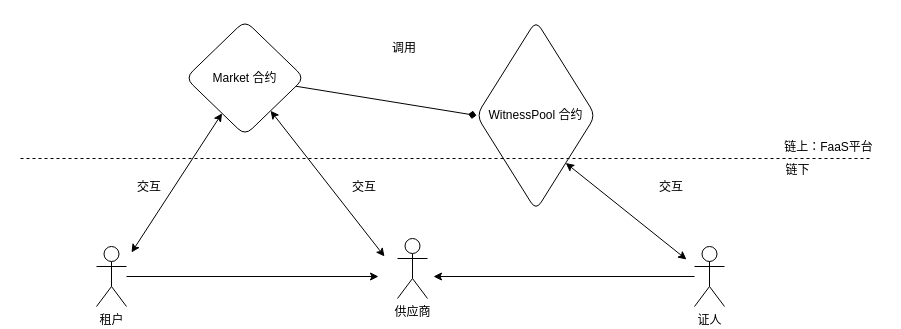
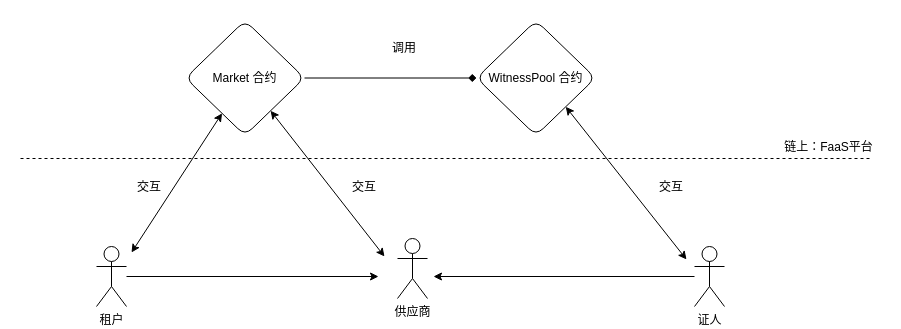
(536, 116) -> (536, 78)
(798, 171) -> none
